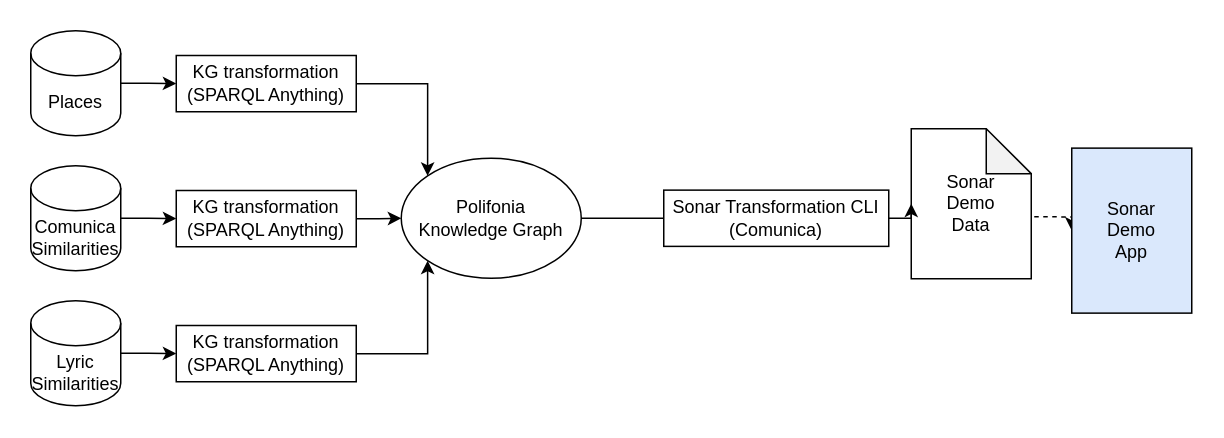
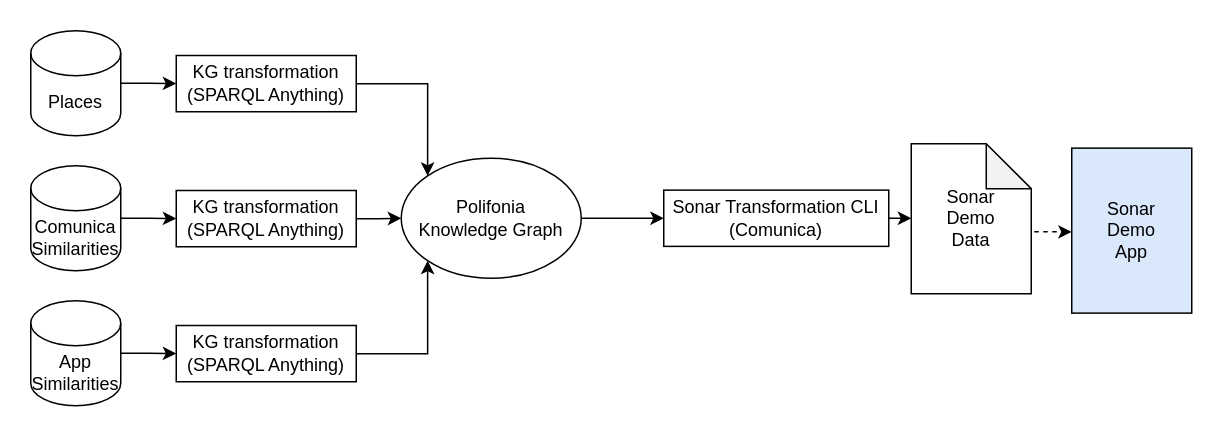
(971, 204) -> (971, 219)
(656, 218) -> (652, 218)
(76, 373) -> (76, 373)
